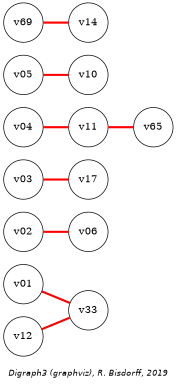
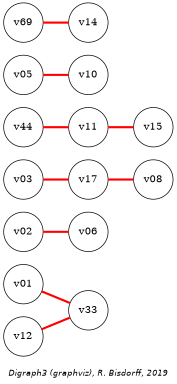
(23, 127) -> (23, 127)
(153, 127) -> (153, 127)
none -> (153, 180)
